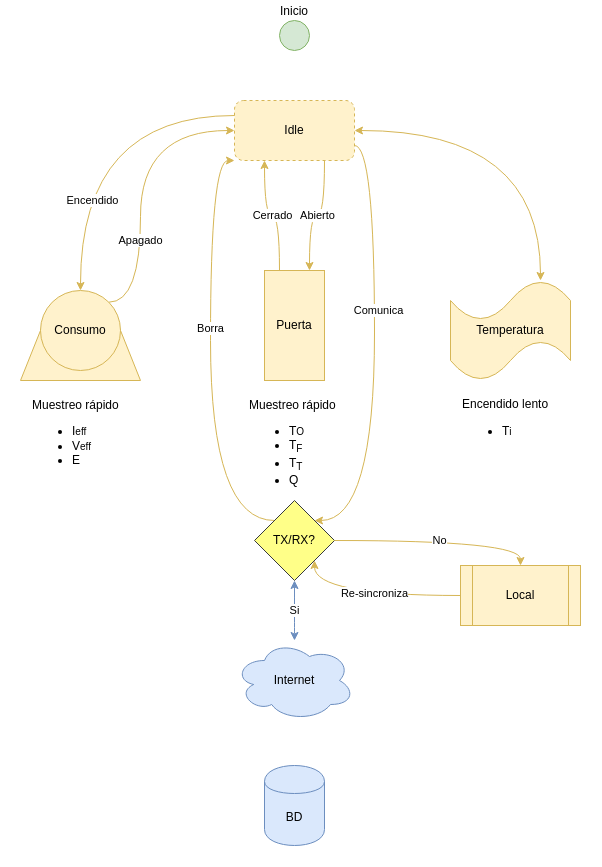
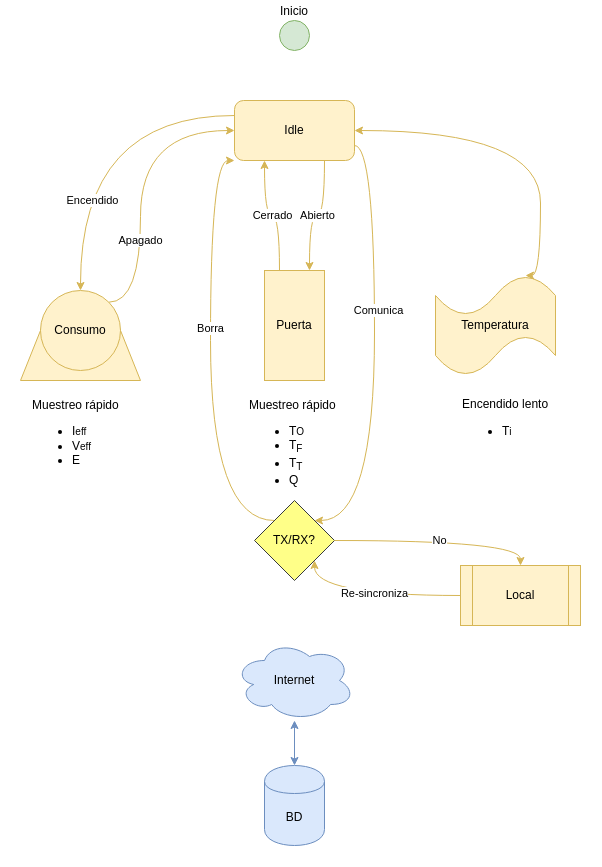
(295, 131) -> (295, 131)
(511, 331) -> (496, 326)
(295, 611) -> none
none -> (295, 743)
